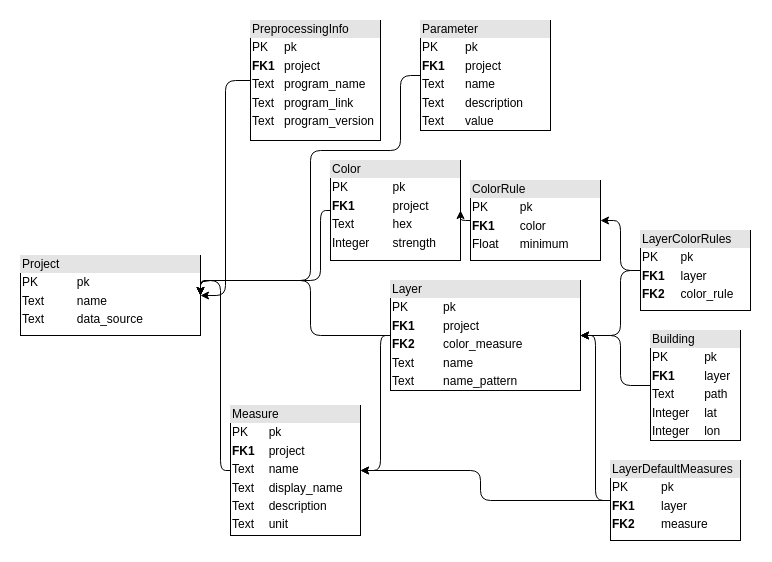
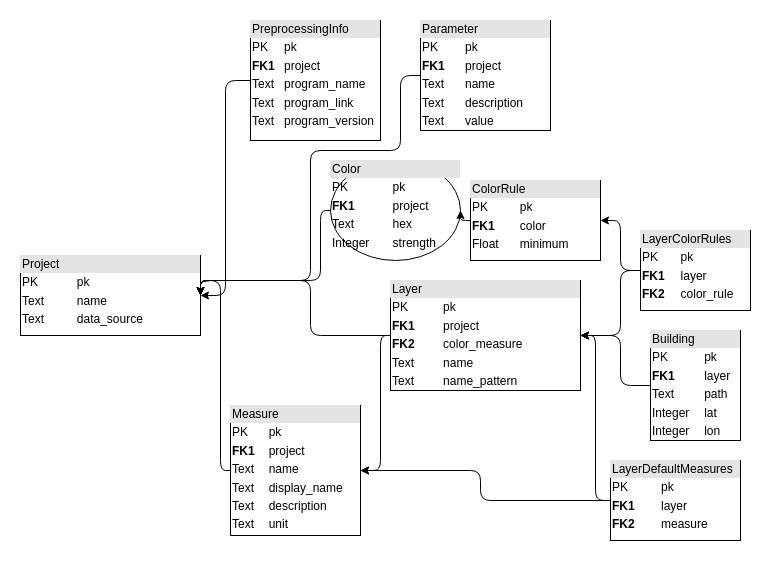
(396, 211) -> (396, 211)
